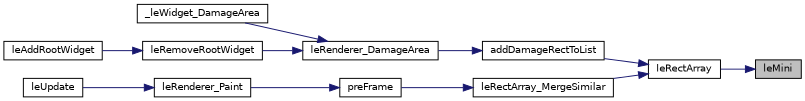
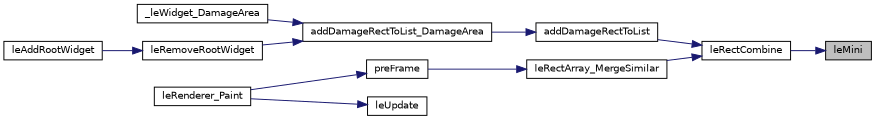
(370, 51) -> (397, 32)
(684, 69) -> (746, 51)
(114, 88) -> (304, 101)
